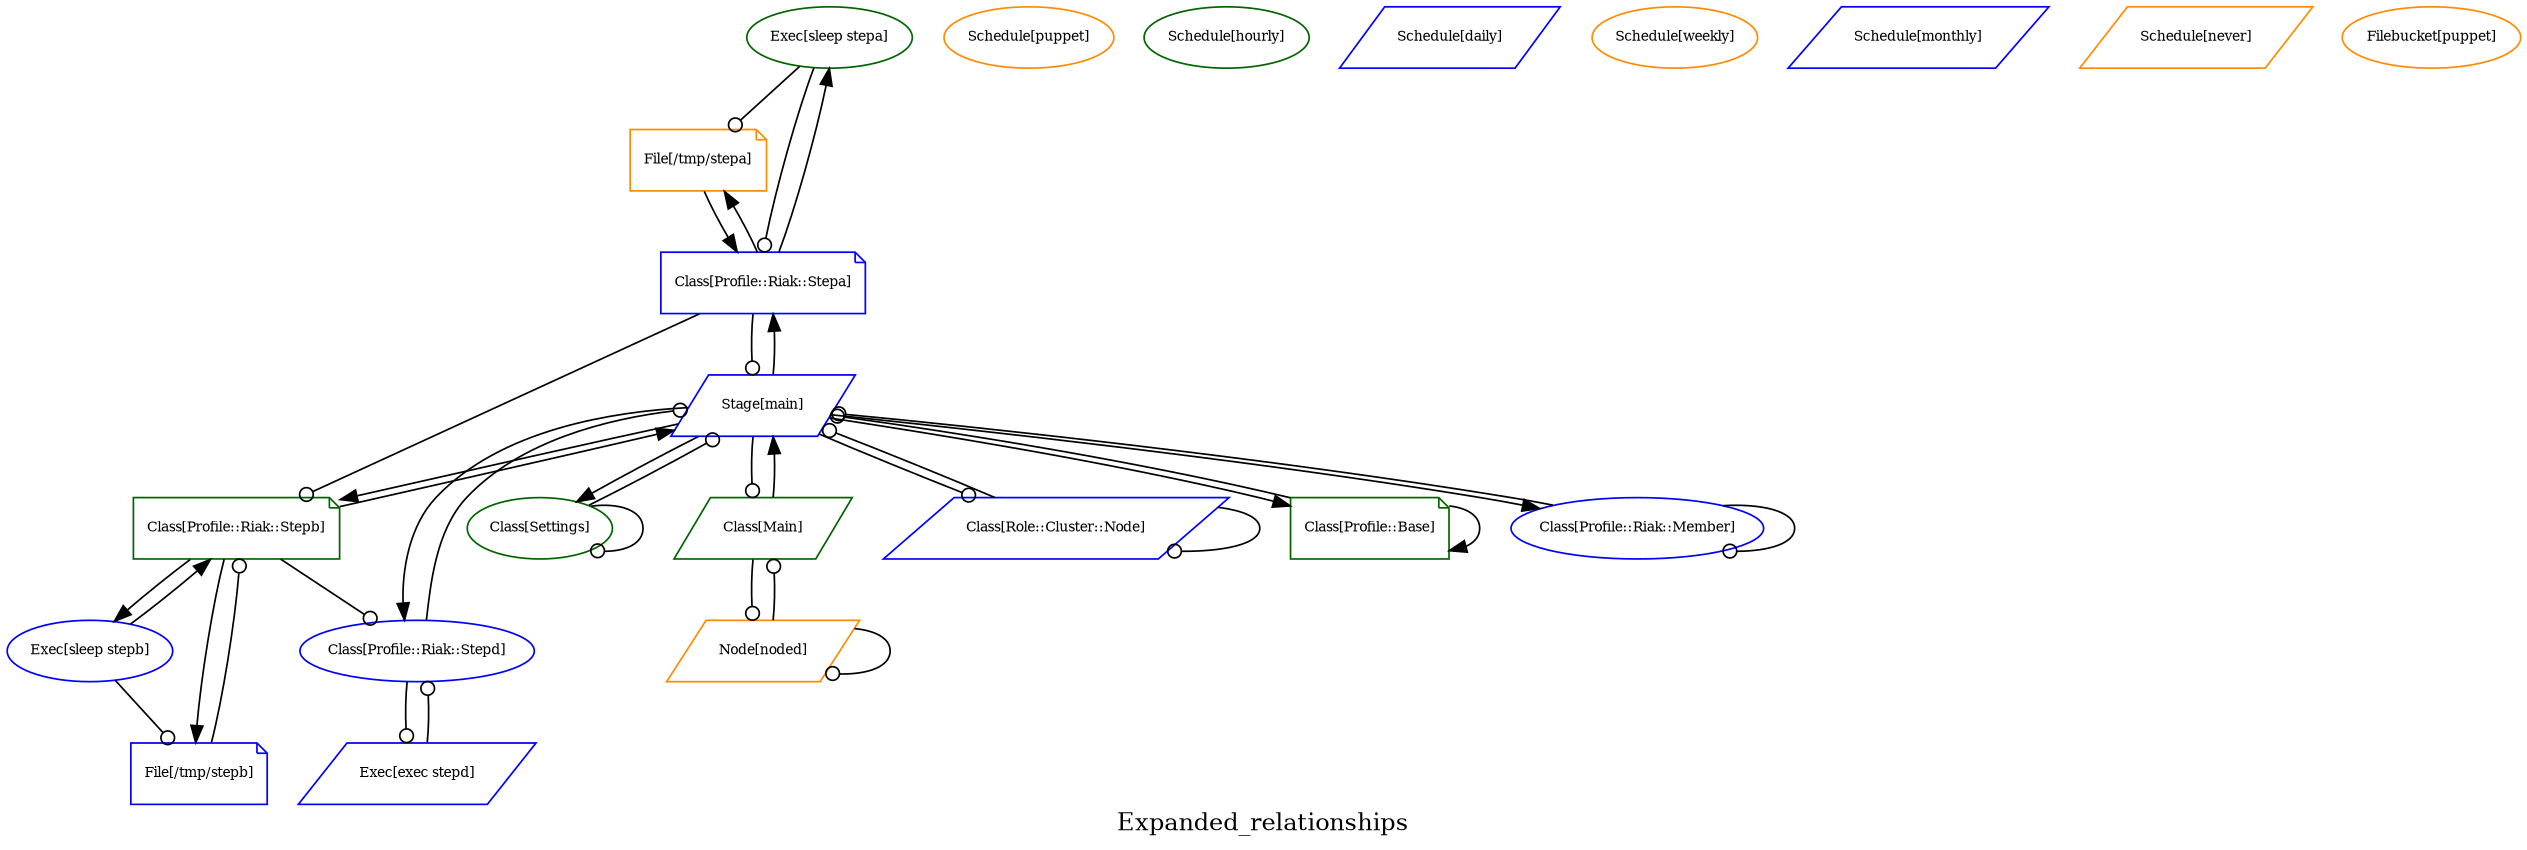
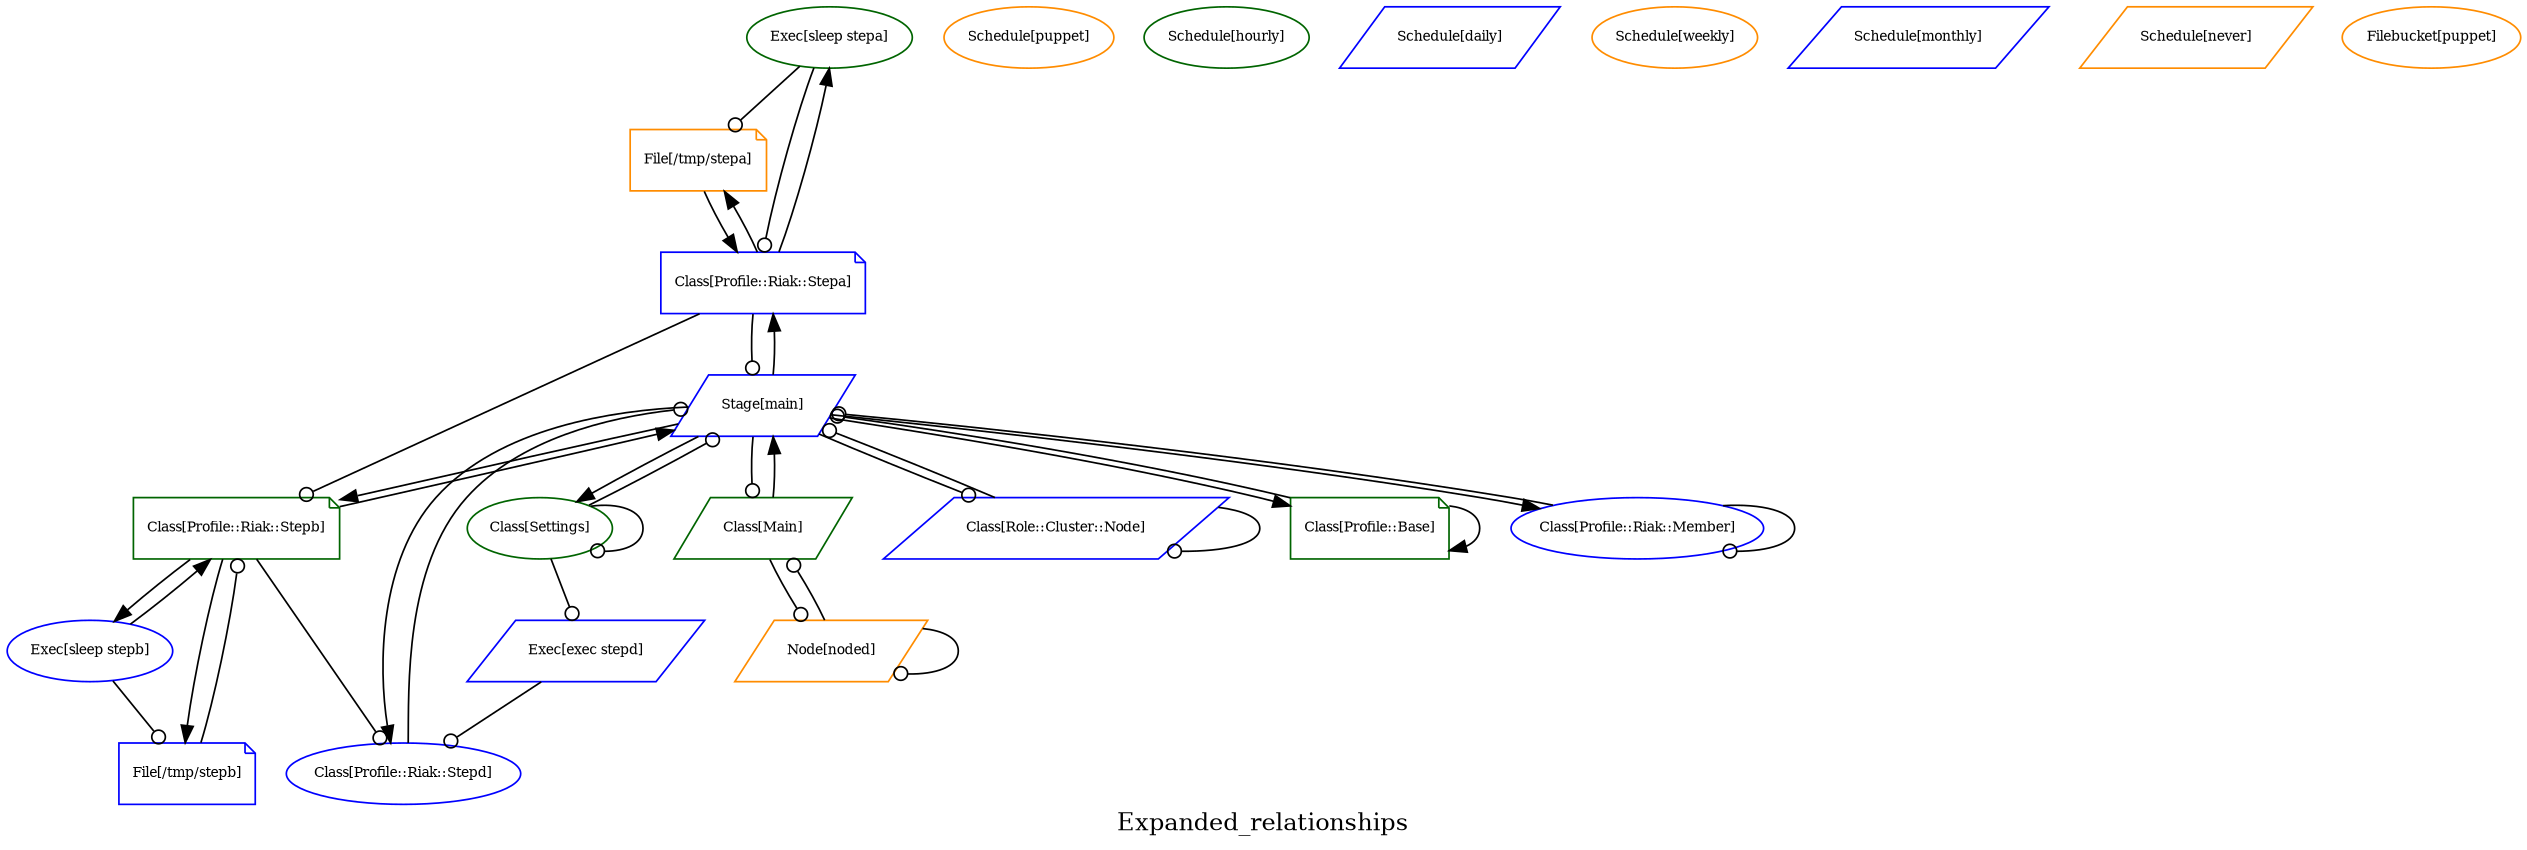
(406, 705) -> (560, 583)
